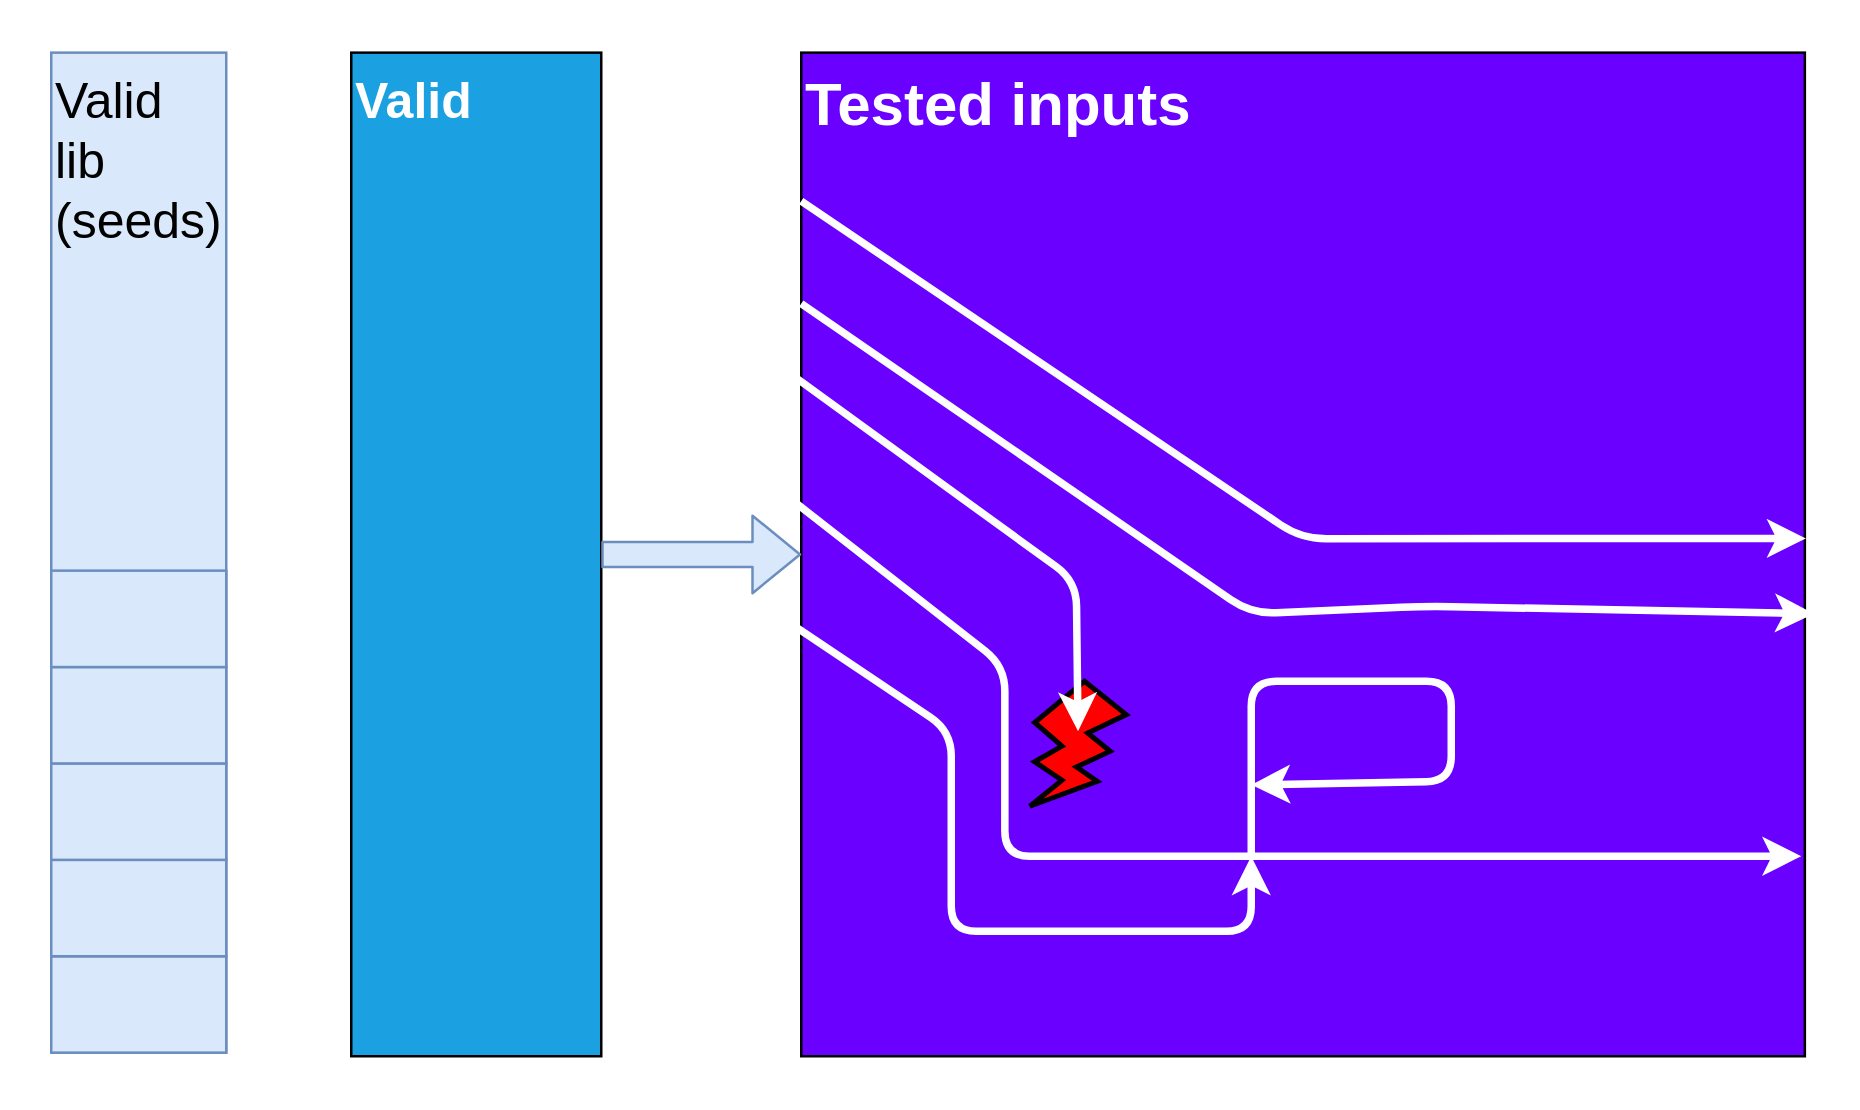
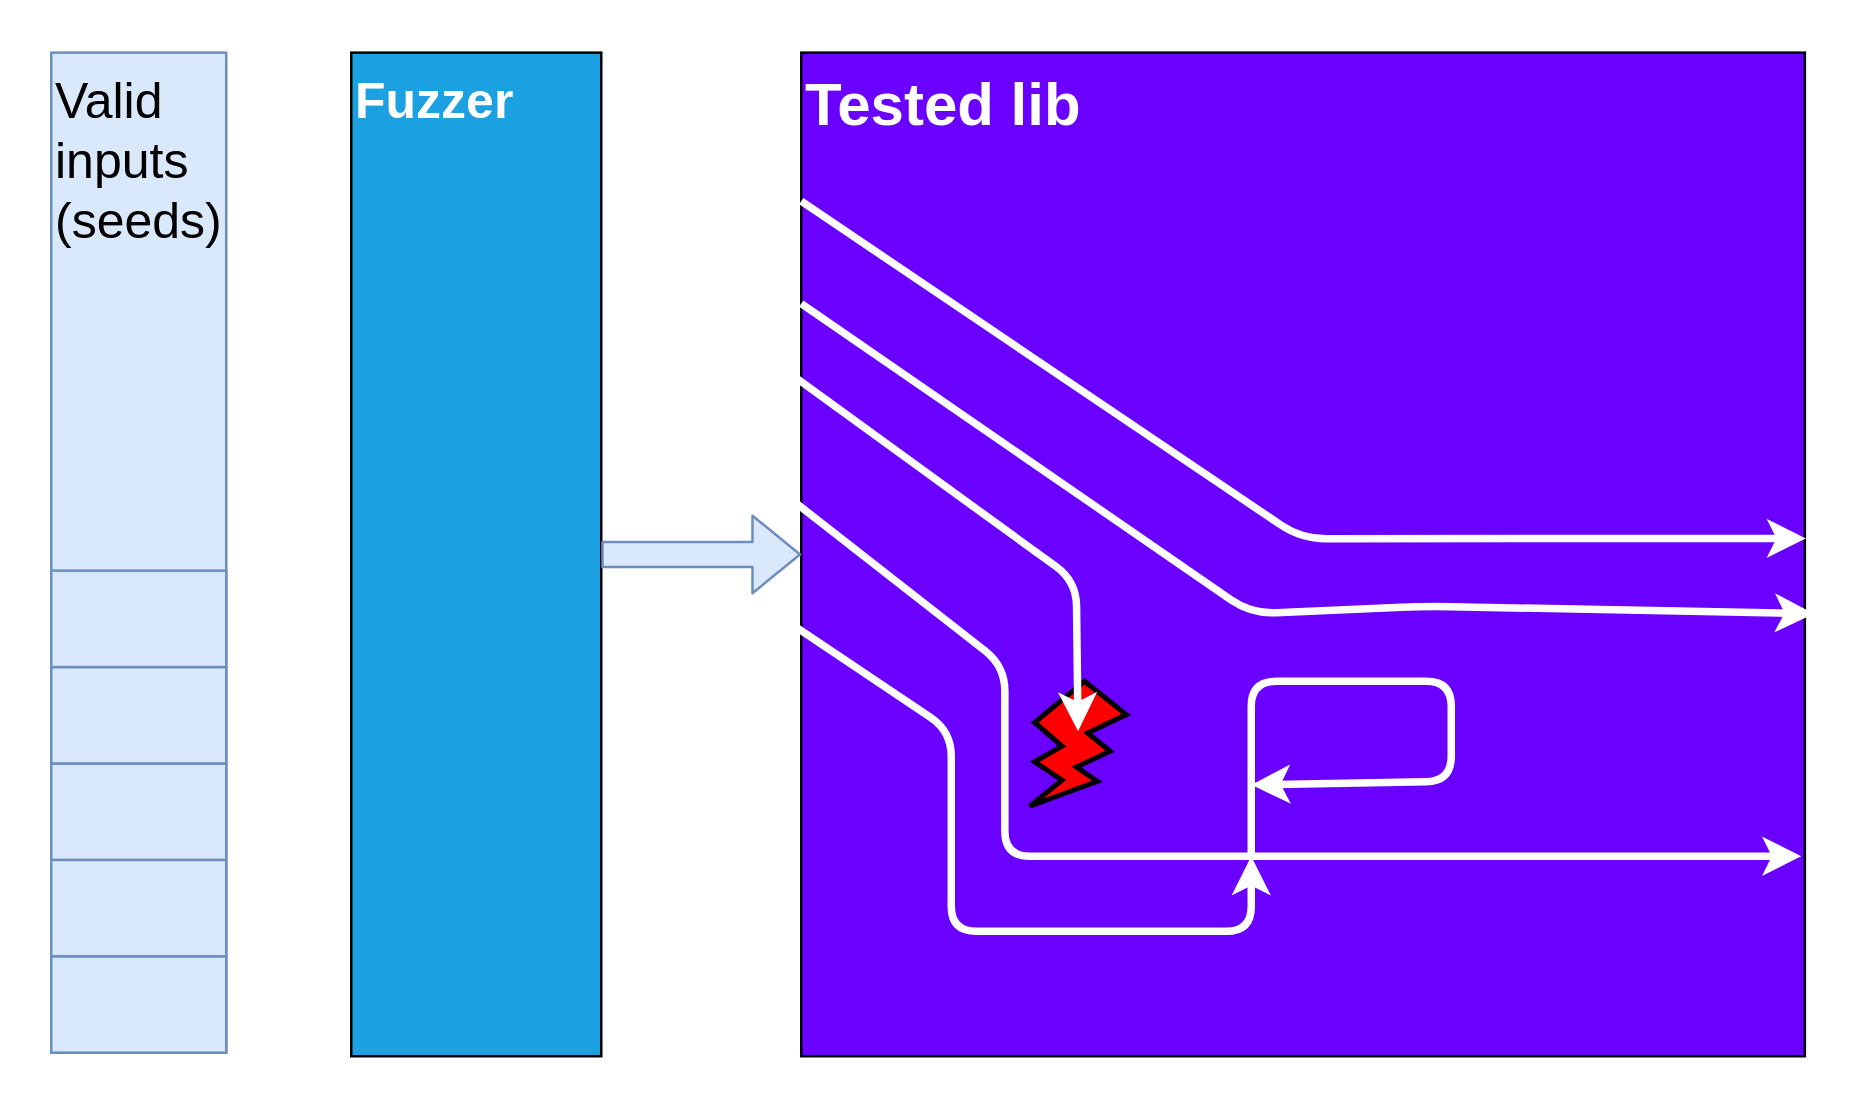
(390, 89) -> (407, 89)
(908, 89) -> (879, 89)
(115, 125) -> (115, 125)
